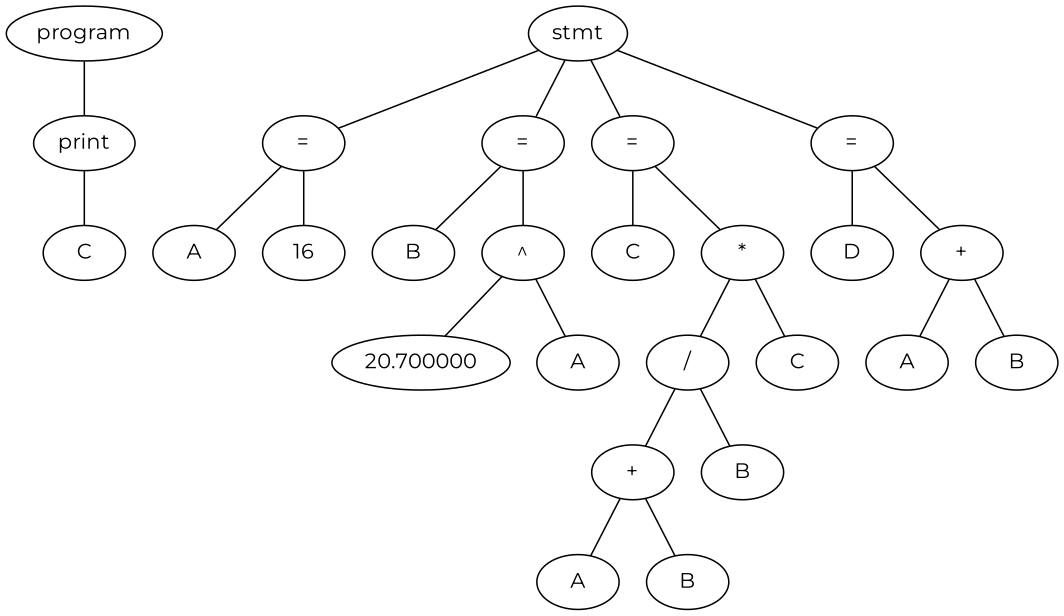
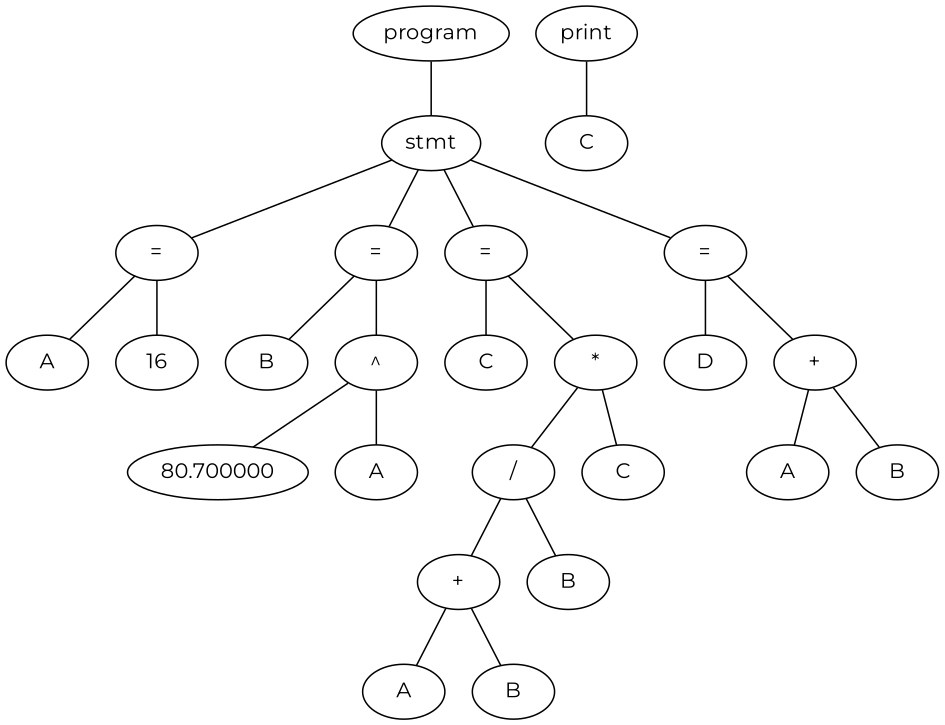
(84, 89) -> (431, 89)
(421, 363) -> (218, 472)
